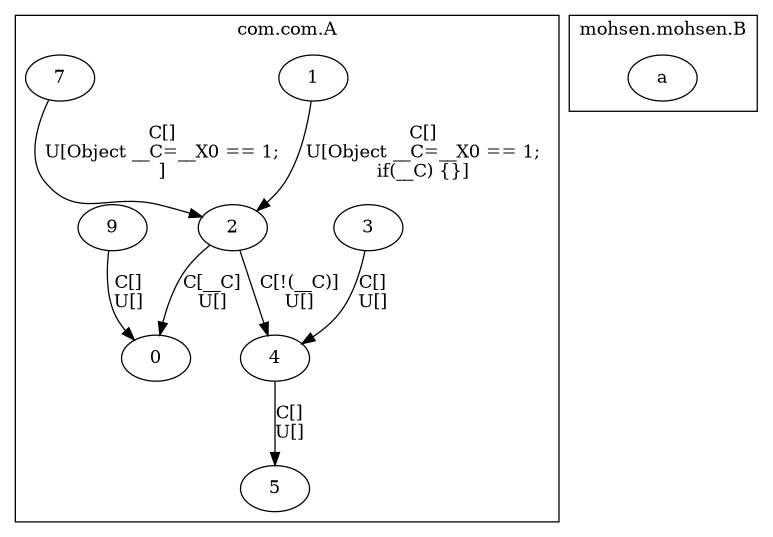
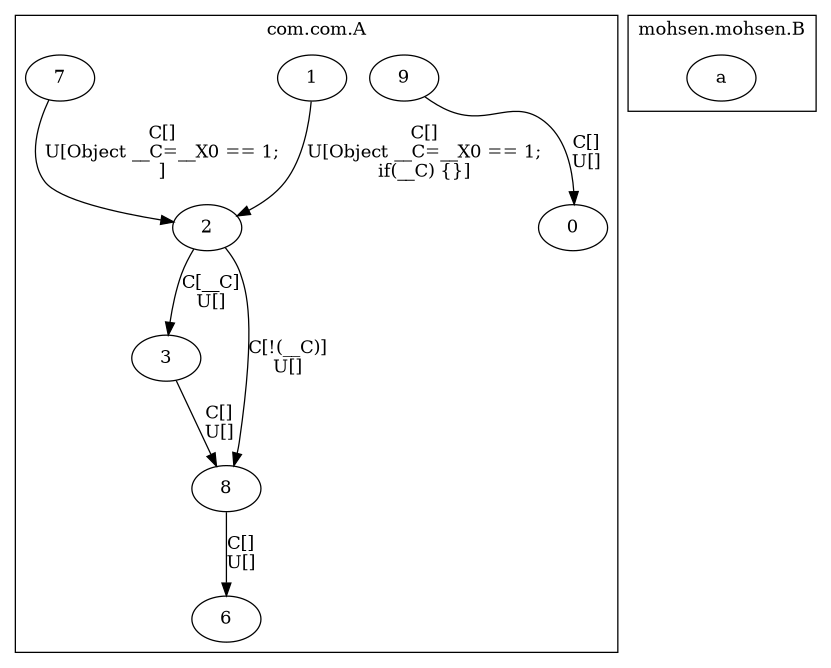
(179, 280) -> (178, 284)
(275, 358) -> (226, 489)
(275, 489) -> (226, 619)
